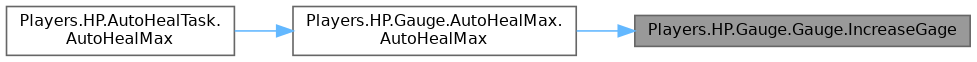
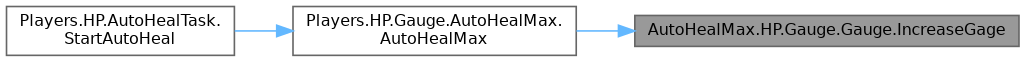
(120, 31) -> (120, 31)
(802, 31) -> (827, 31)
